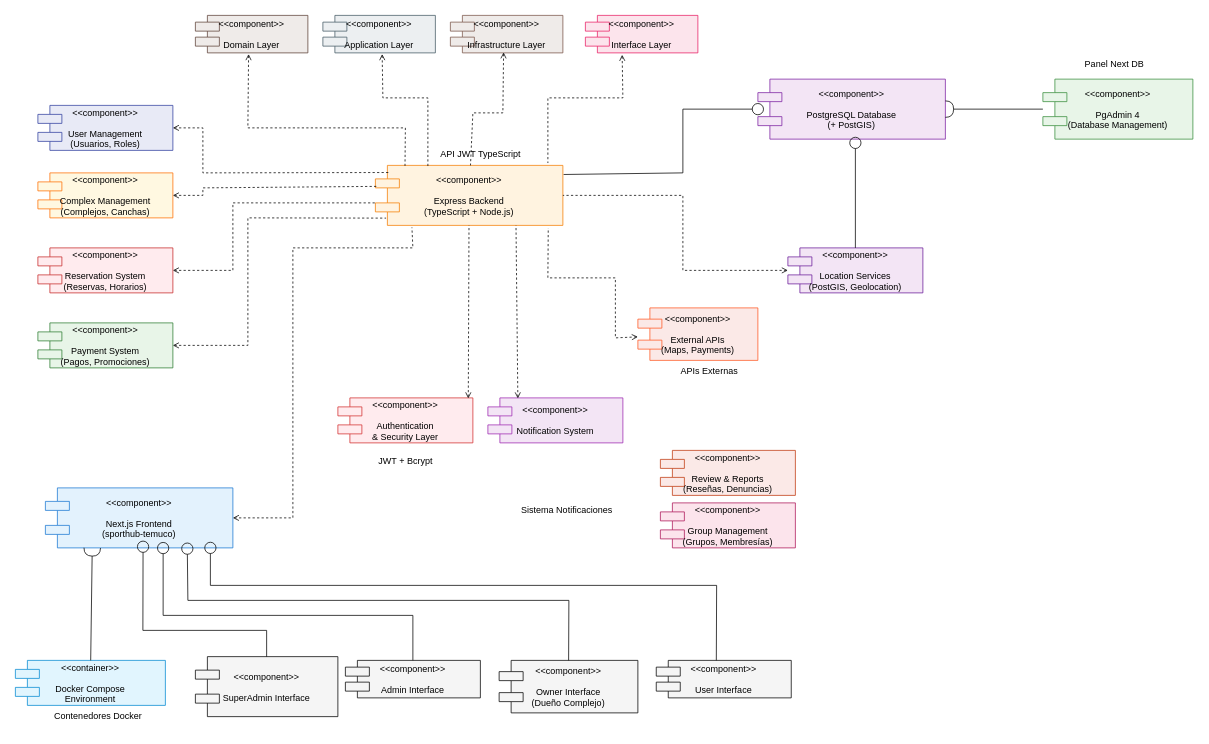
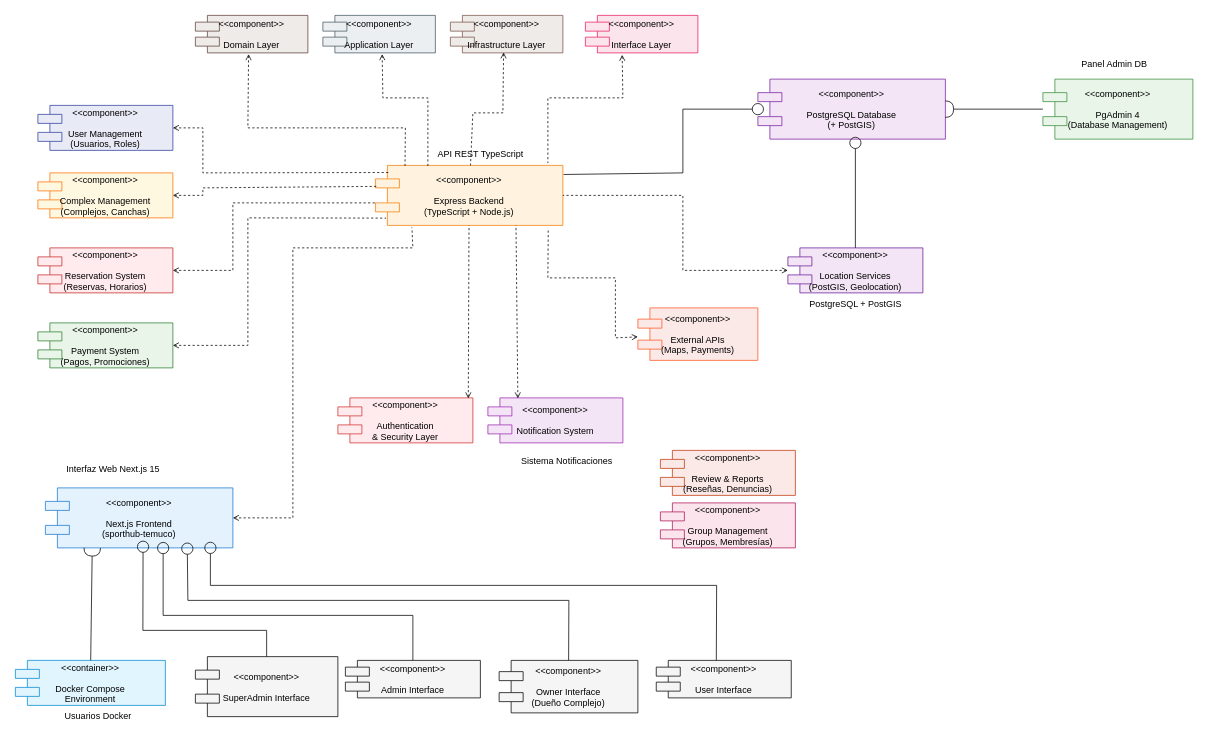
(1115, 64) -> (1115, 64)
(481, 154) -> (481, 154)
none -> (855, 304)
(709, 372) -> none
(405, 462) -> none
none -> (113, 469)
(567, 510) -> (567, 462)
(98, 717) -> (98, 717)
